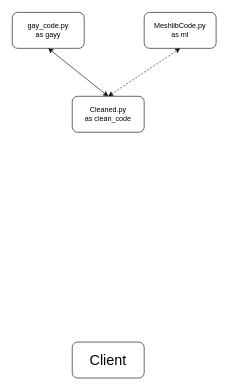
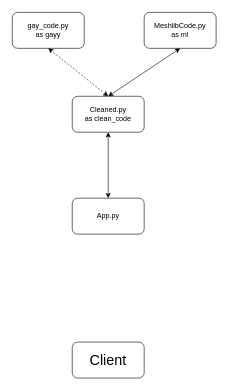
(79, 73) -> (79, 73)
(143, 73) -> (143, 73)
none -> (108, 193)
none -> (108, 216)
